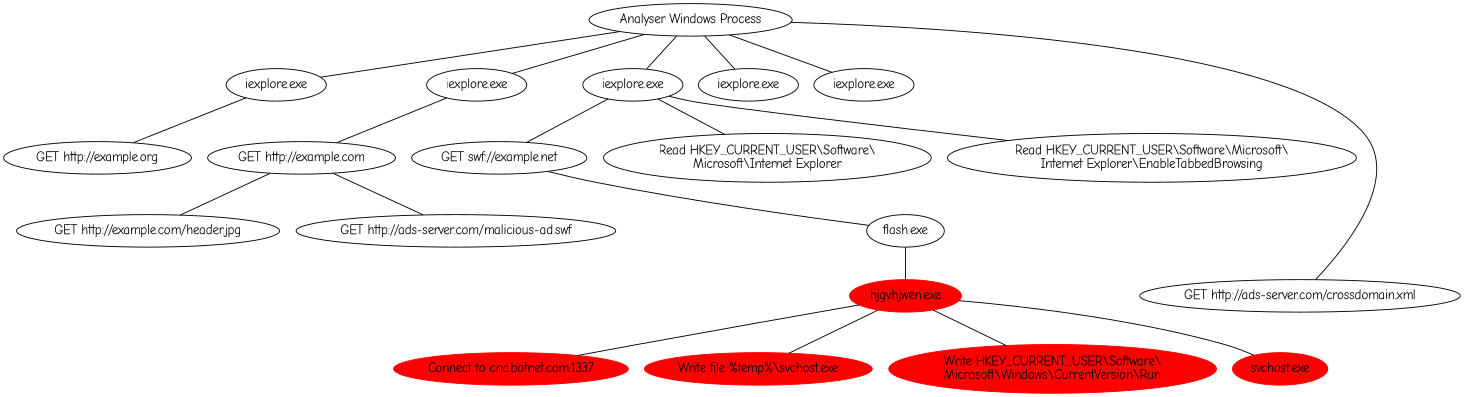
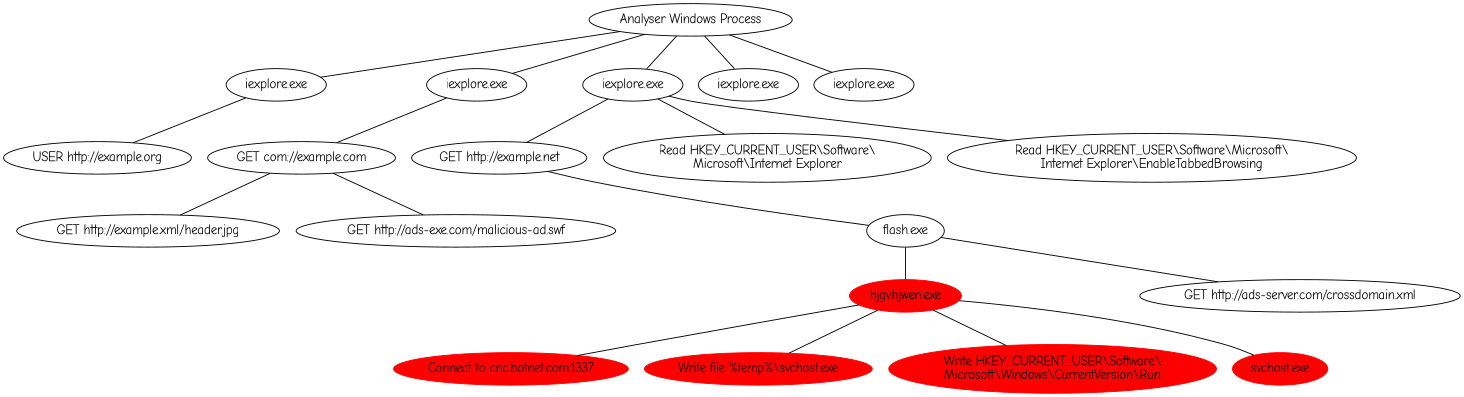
(1169, 57) -> (1080, 260)
(98, 158) -> (98, 158)
(302, 158) -> (302, 158)
(499, 158) -> (499, 158)
(148, 231) -> (148, 231)
(456, 231) -> (456, 231)
